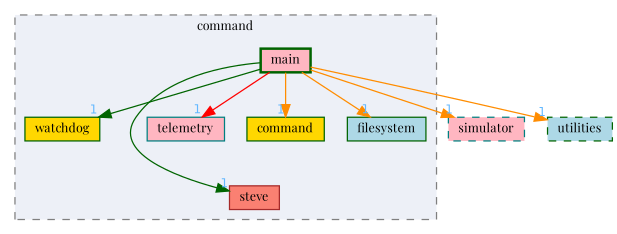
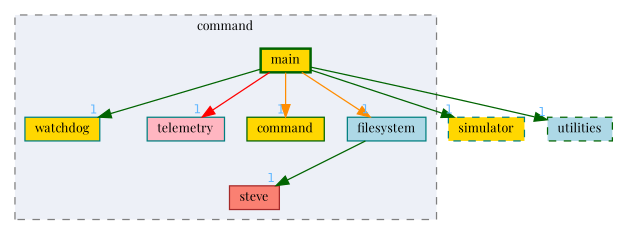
(286, 60) -> (286, 60)
(376, 92) -> (376, 92)
(423, 92) -> (423, 92)
(137, 116) -> (326, 160)
(62, 129) -> (62, 129)
(387, 129) -> (387, 129)
(486, 129) -> (486, 129)
